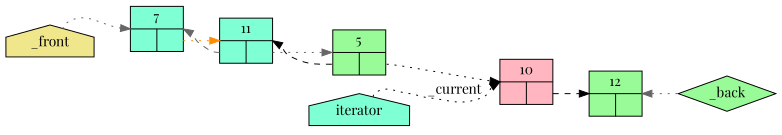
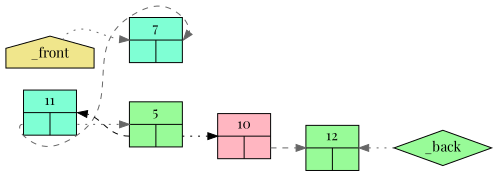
(197, 41) -> none
(566, 94) -> (283, 148)
(359, 111) -> none
